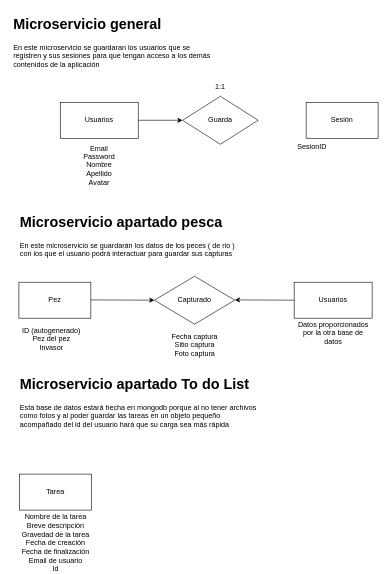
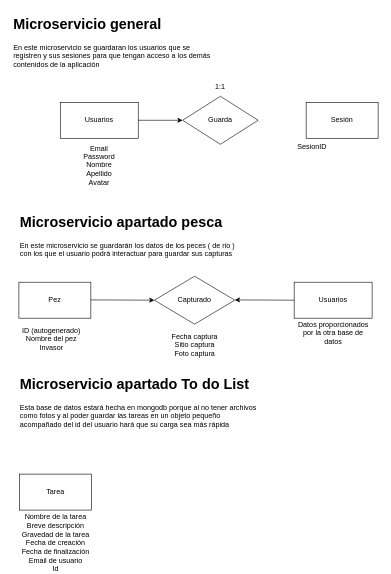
(52, 339) -> (52, 339)
